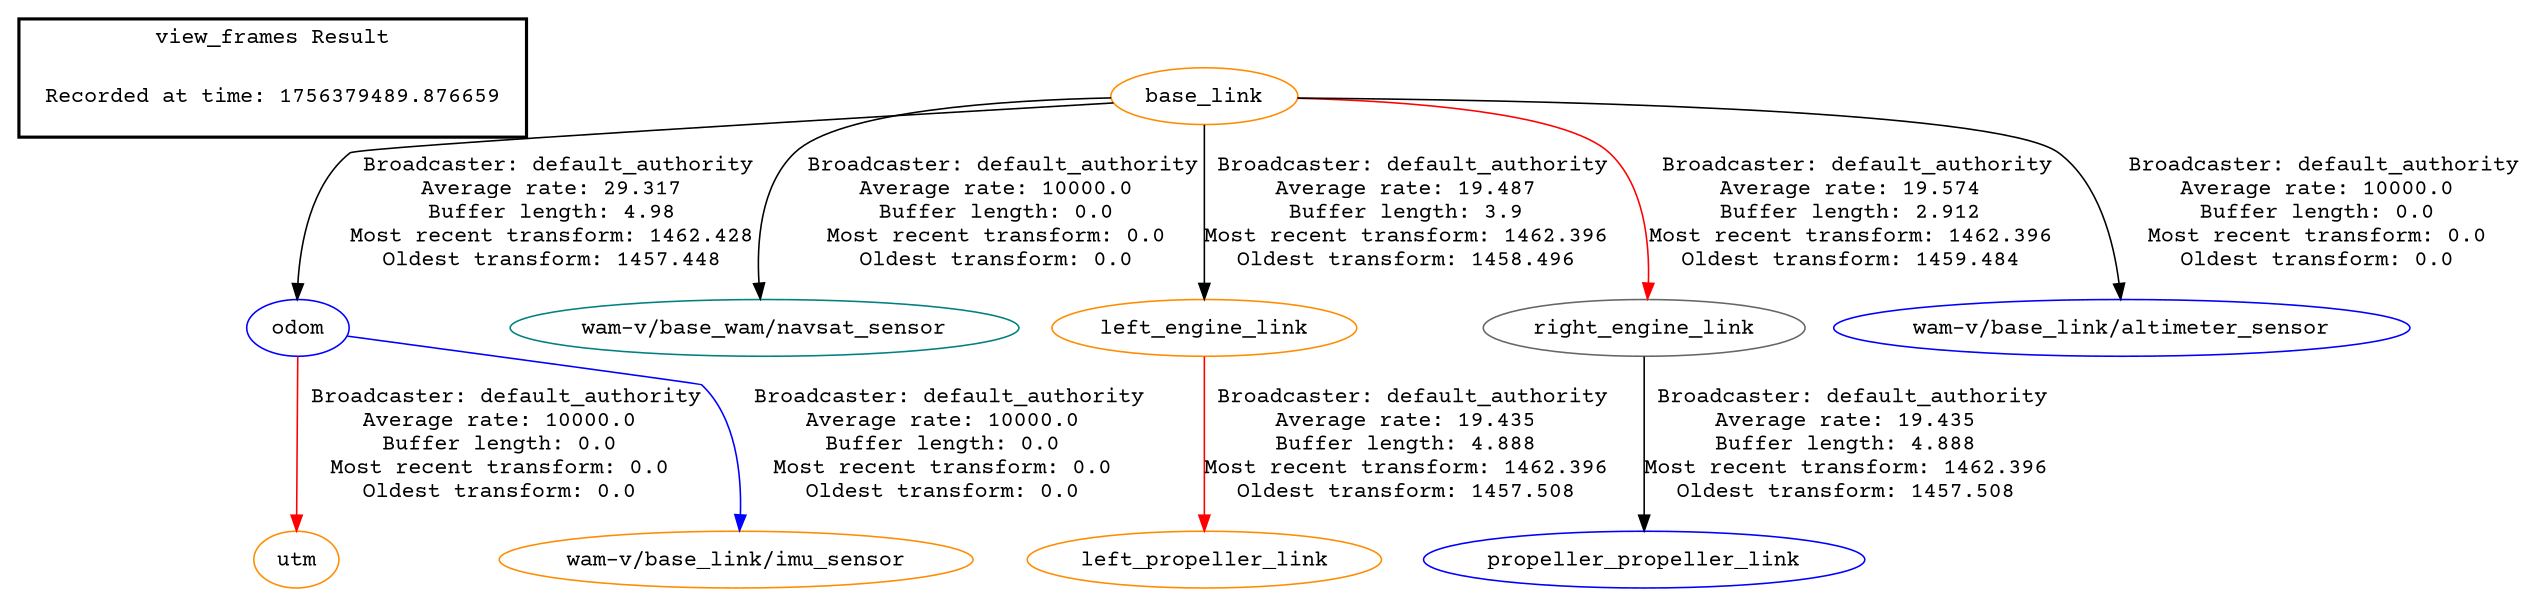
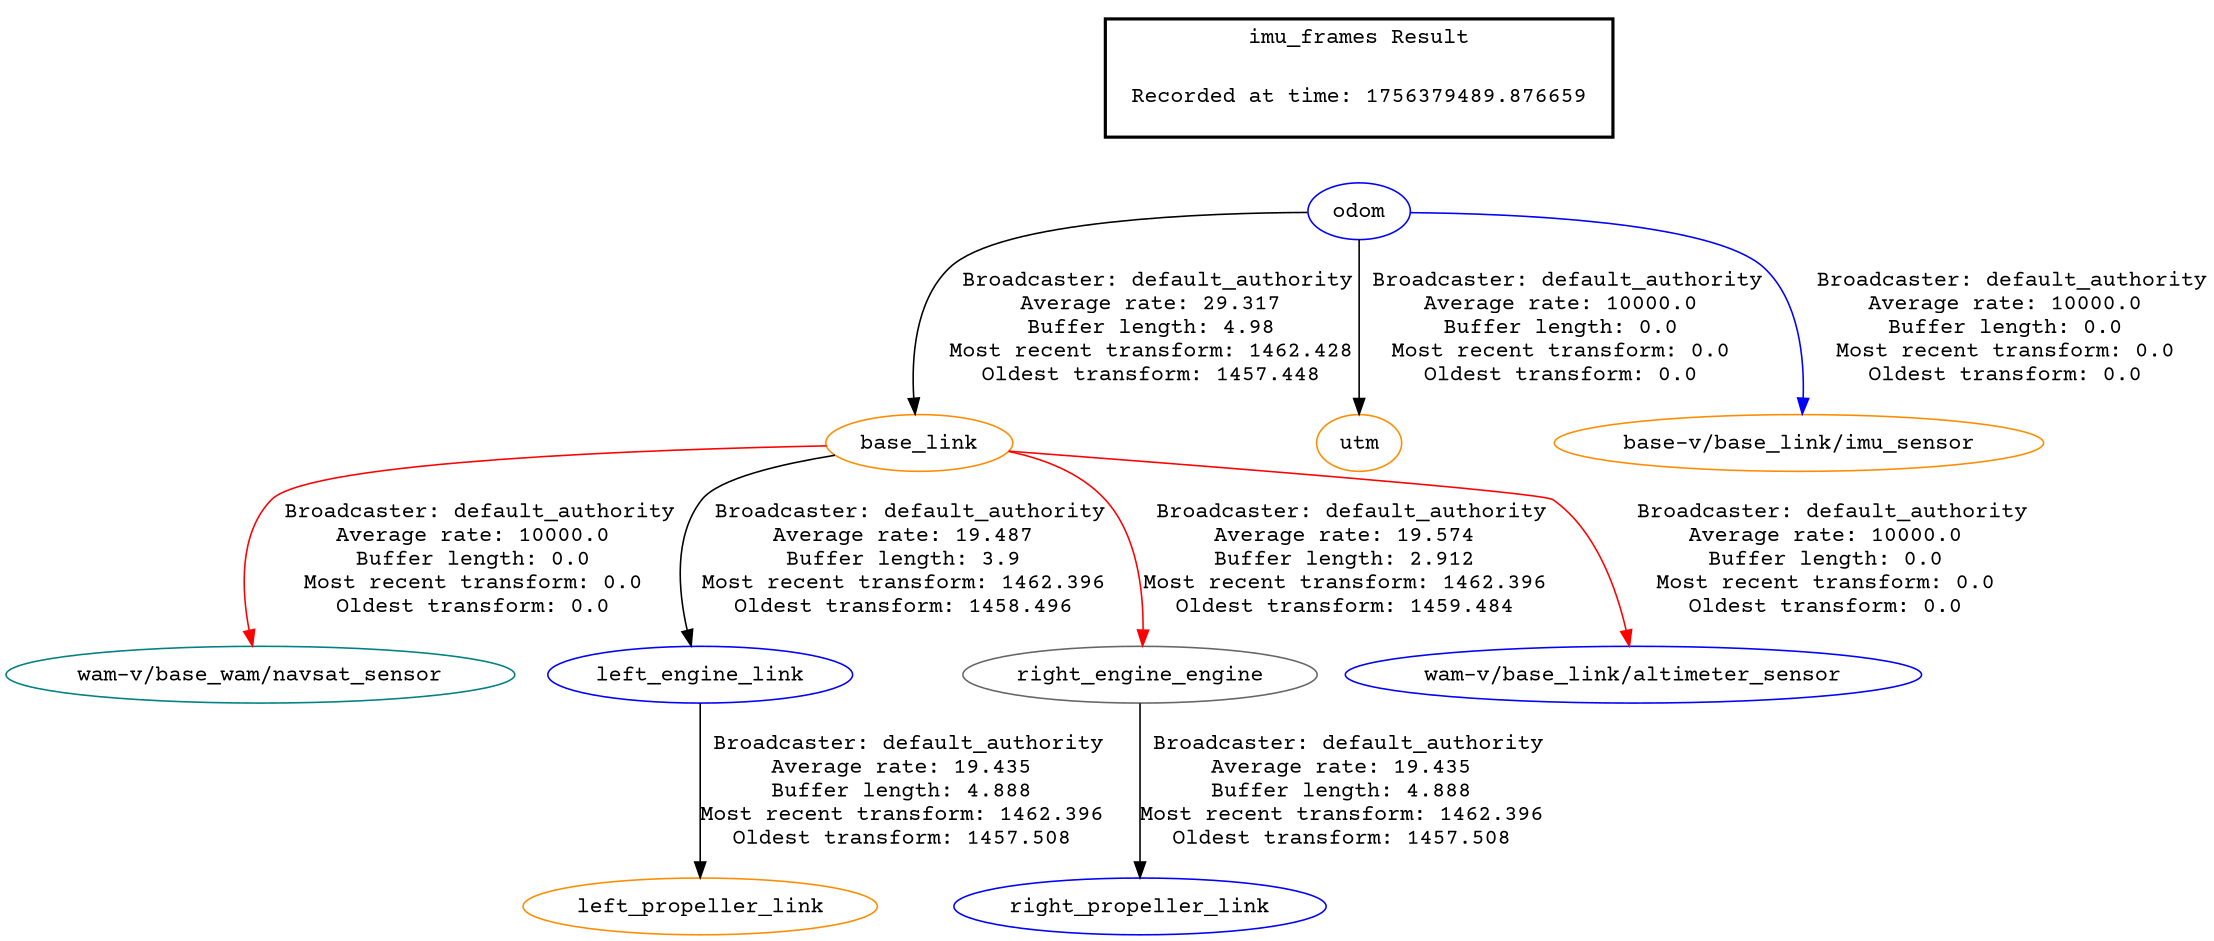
(273, 37) -> (1359, 37)
(1754, 111) -> (1357, 479)
(659, 130) -> (1055, 230)
(835, 131) -> (478, 461)
(1204, 328) -> (700, 675)
(1644, 328) -> (1140, 675)
(297, 436) -> (1359, 319)
(1204, 436) -> (700, 783)
(736, 560) -> (1799, 443)
(1644, 560) -> (1140, 906)
